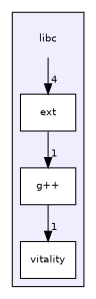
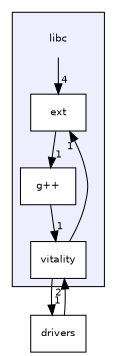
none -> (87, 192)
none -> (58, 334)
